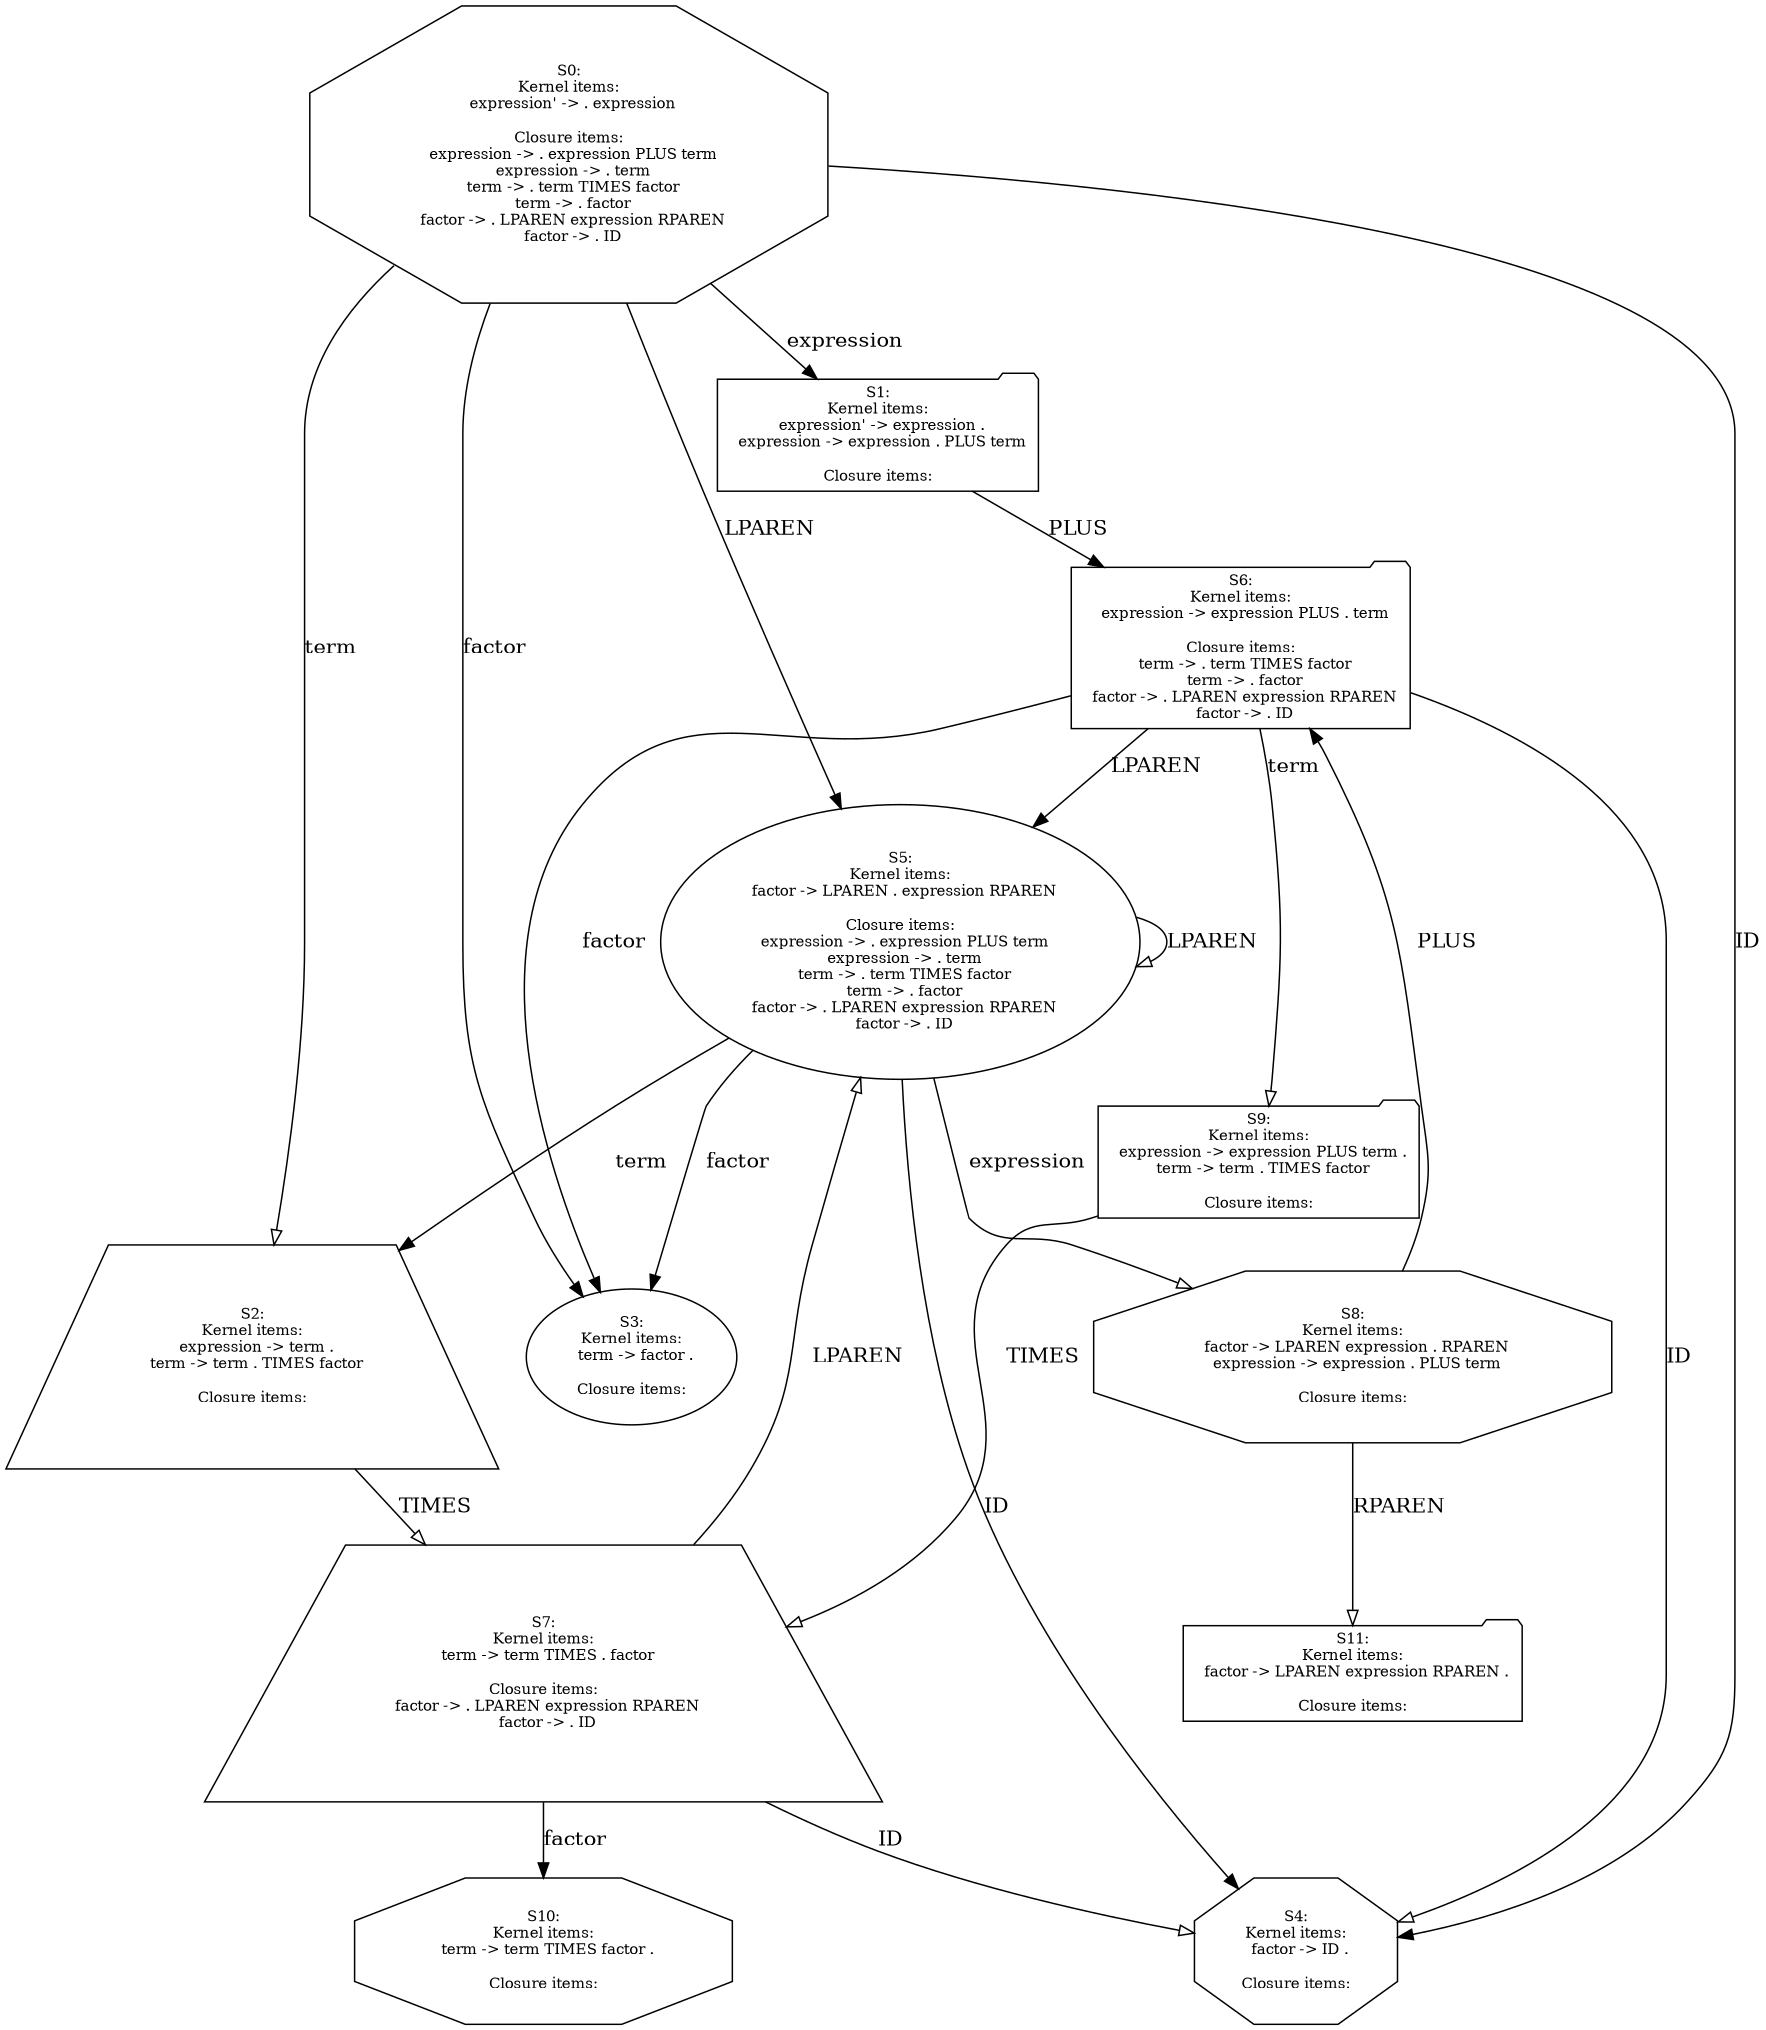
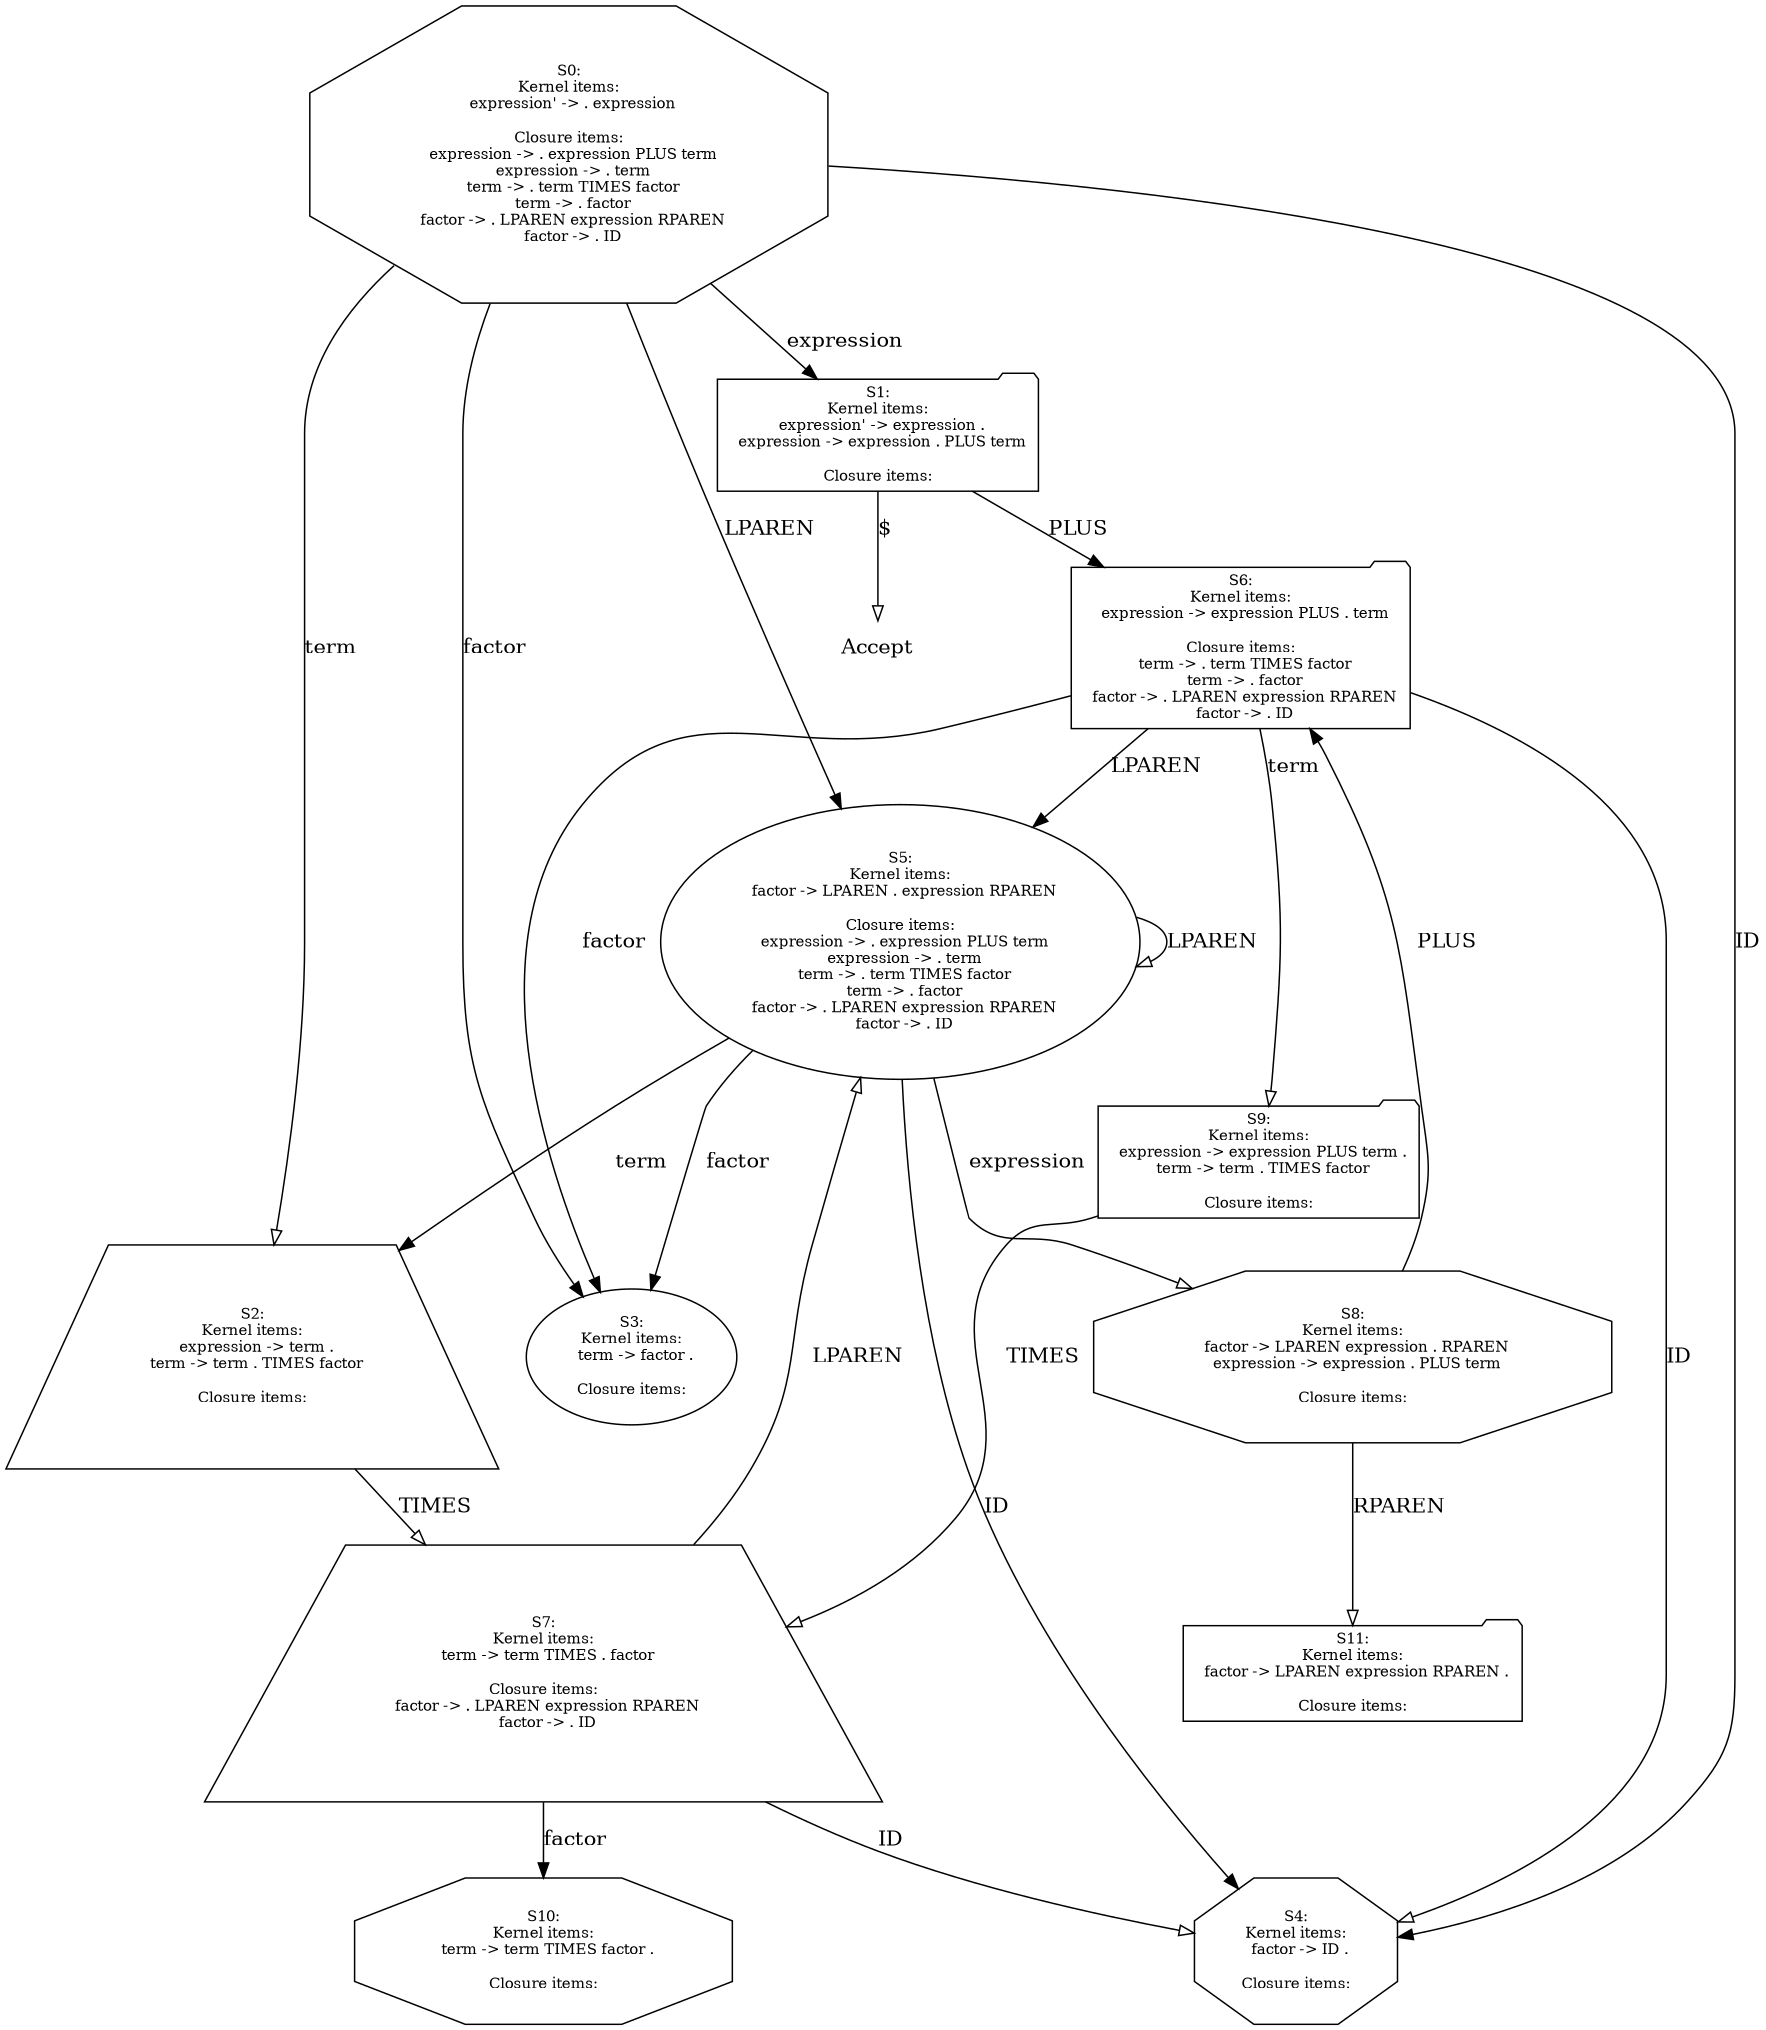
none -> (878, 648)
